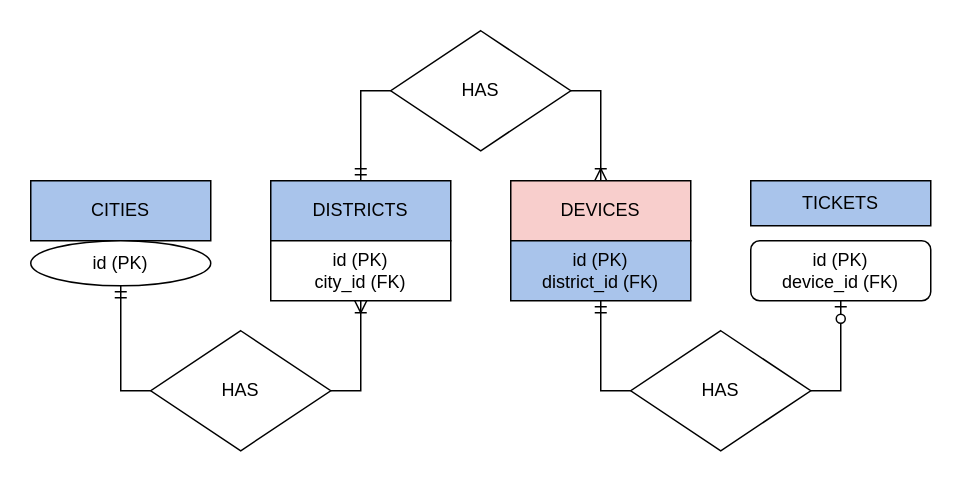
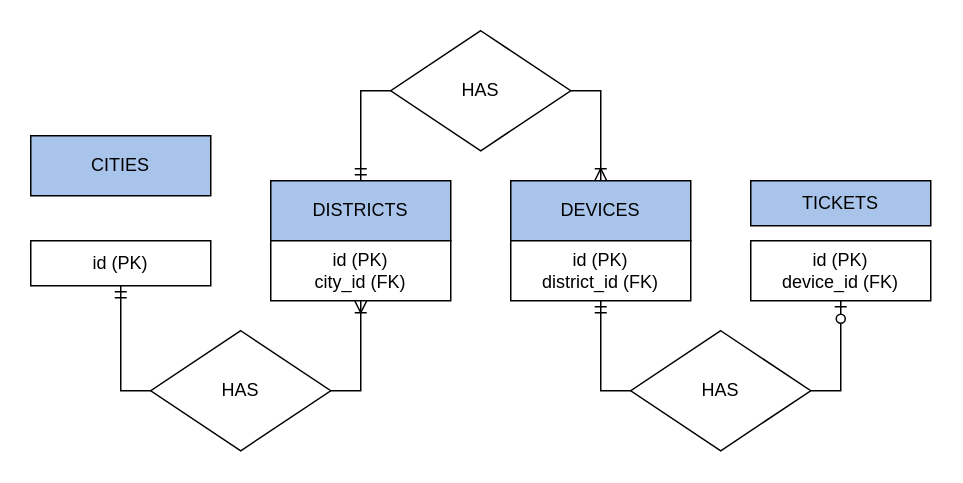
(121, 211) -> (121, 166)
(601, 211) -> (601, 211)
(121, 263) -> (121, 263)
(601, 271) -> (601, 271)
(841, 271) -> (841, 271)
